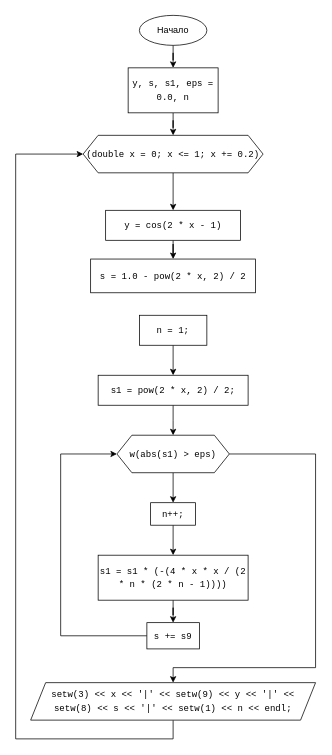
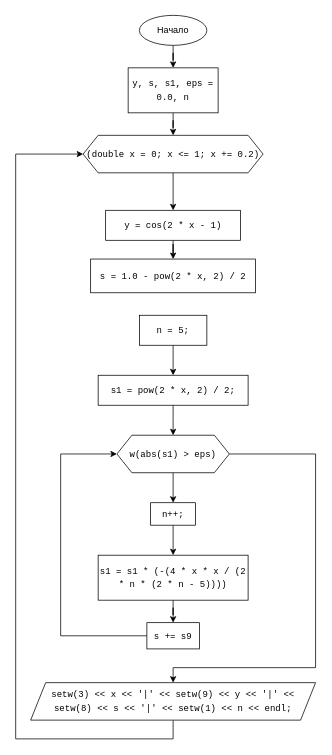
(173, 330) -> (173, 330)
(173, 578) -> (173, 578)
